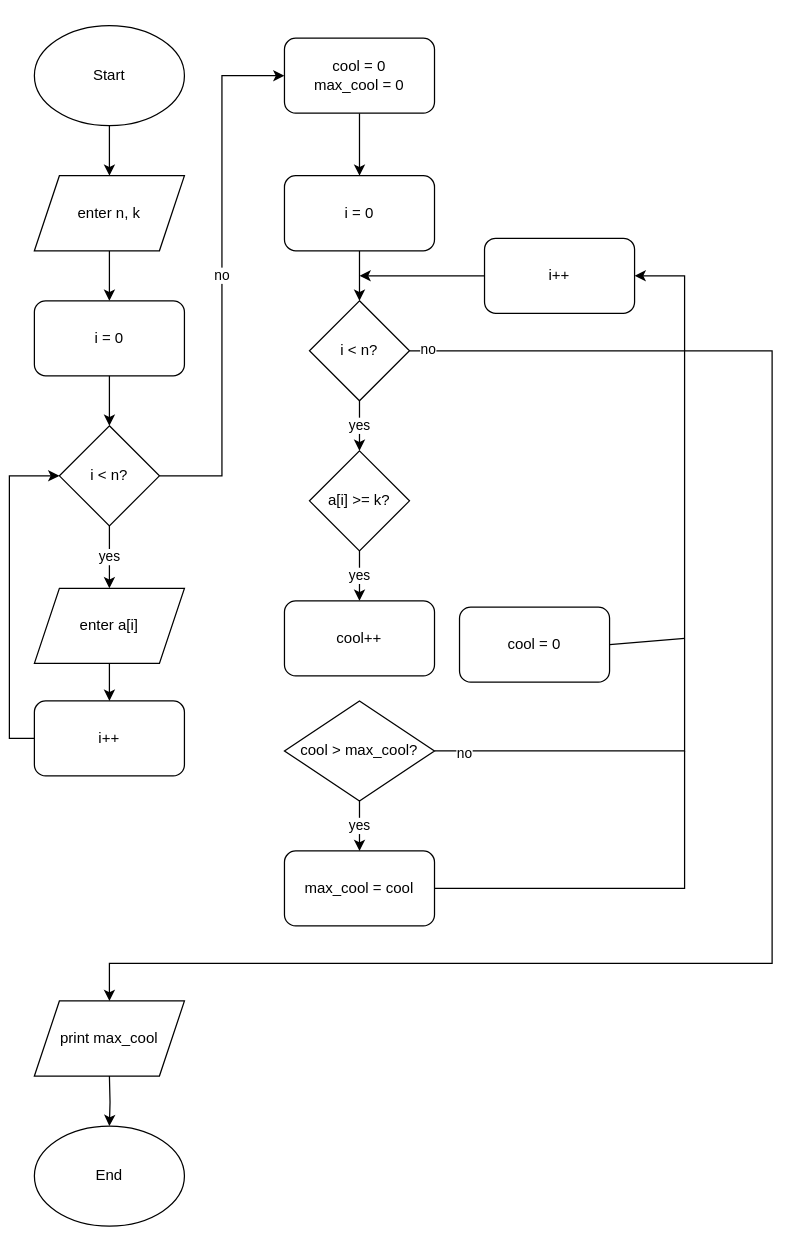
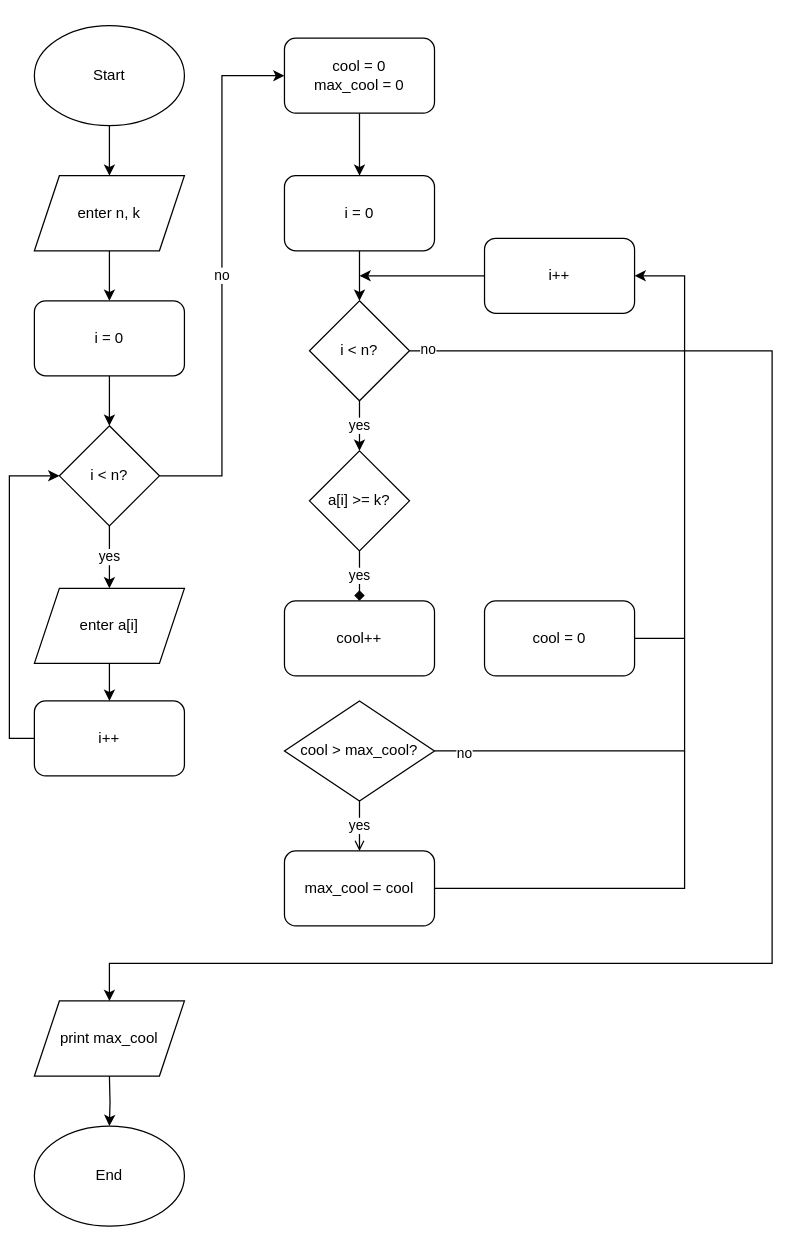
(359, 591) -> (359, 590)
(534, 644) -> (559, 638)
(359, 841) -> (359, 843)
